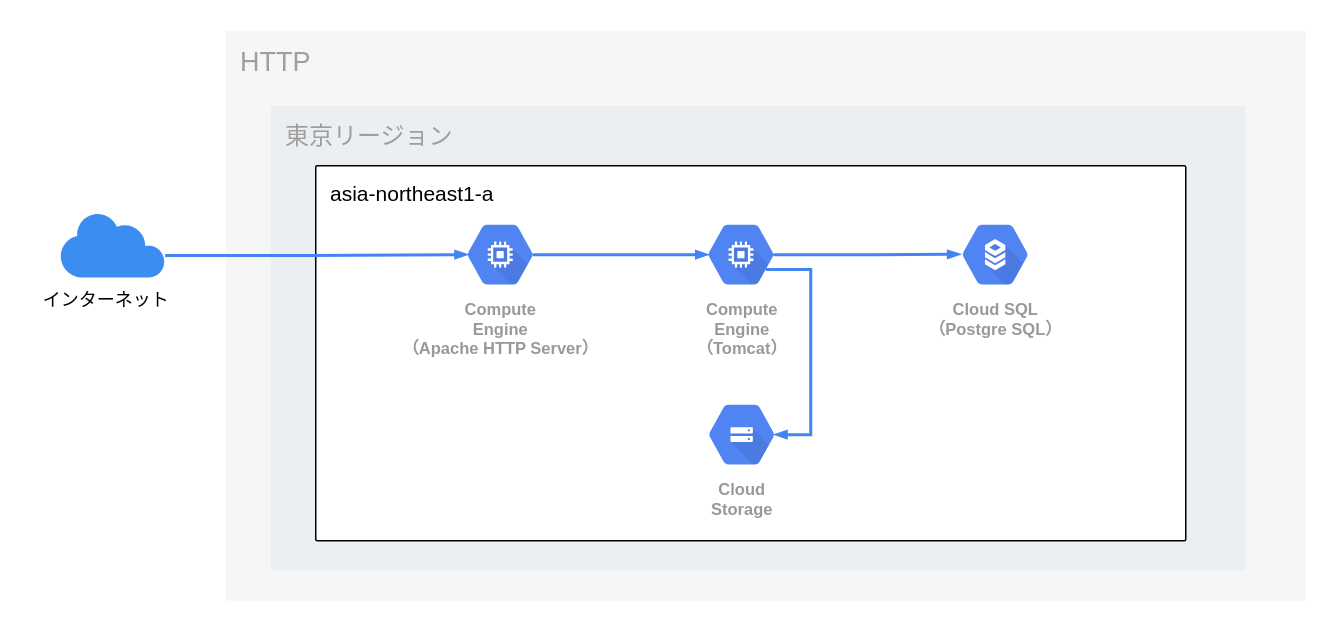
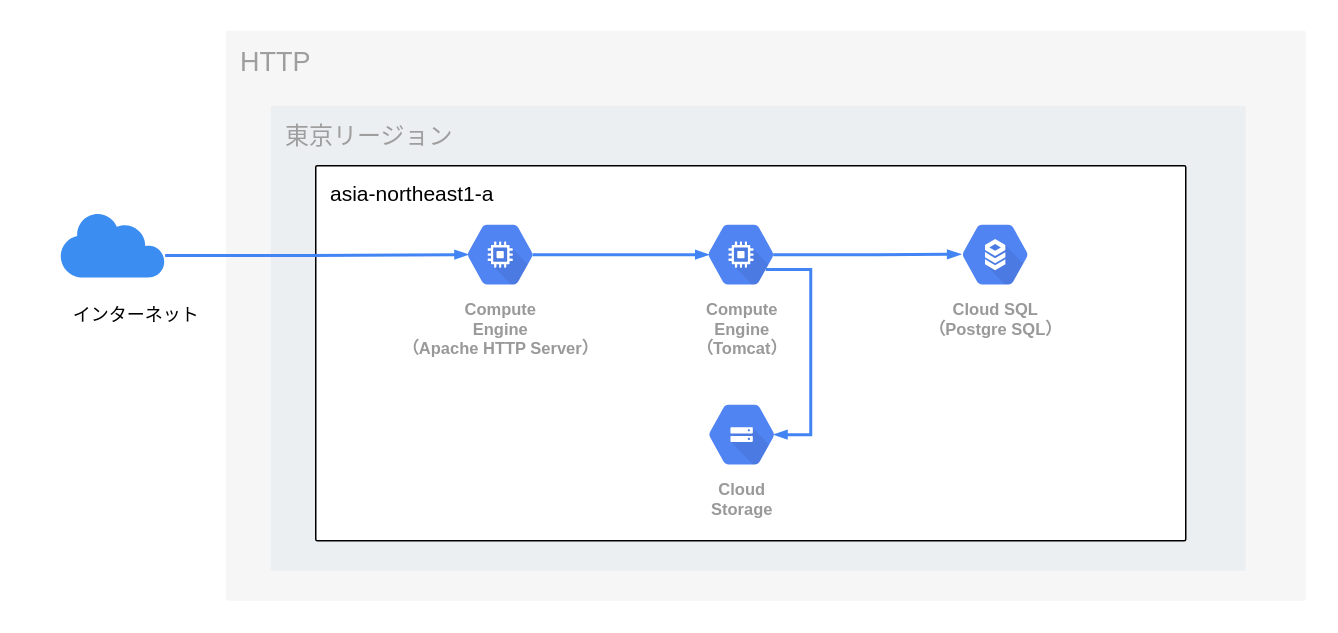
(106, 301) -> (136, 316)
